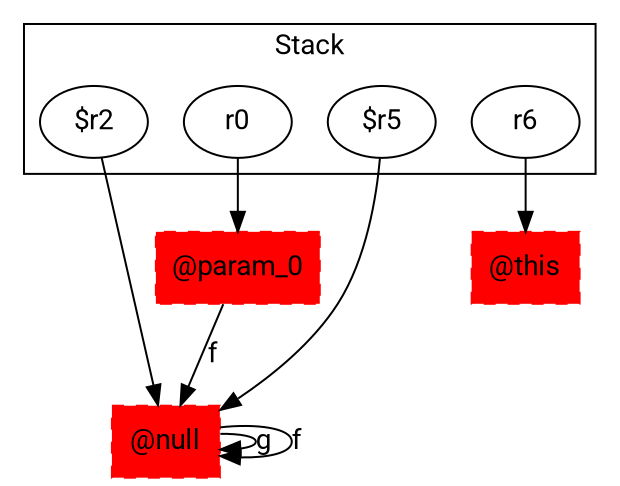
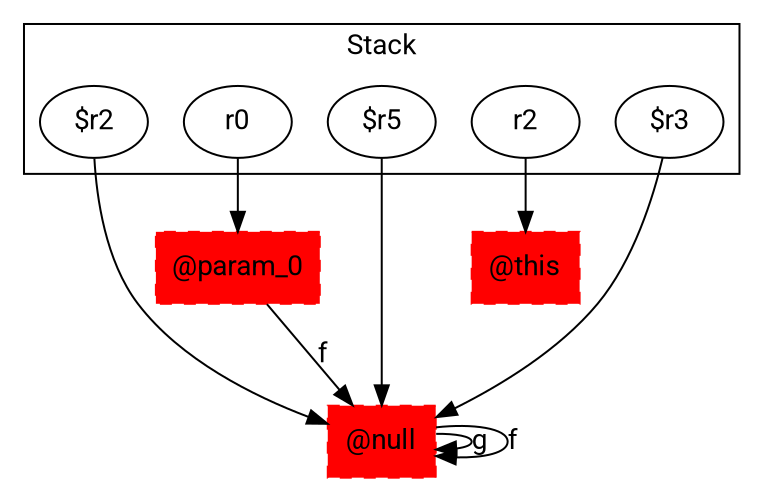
(526, 122) -> (526, 122)
none -> (670, 122)
